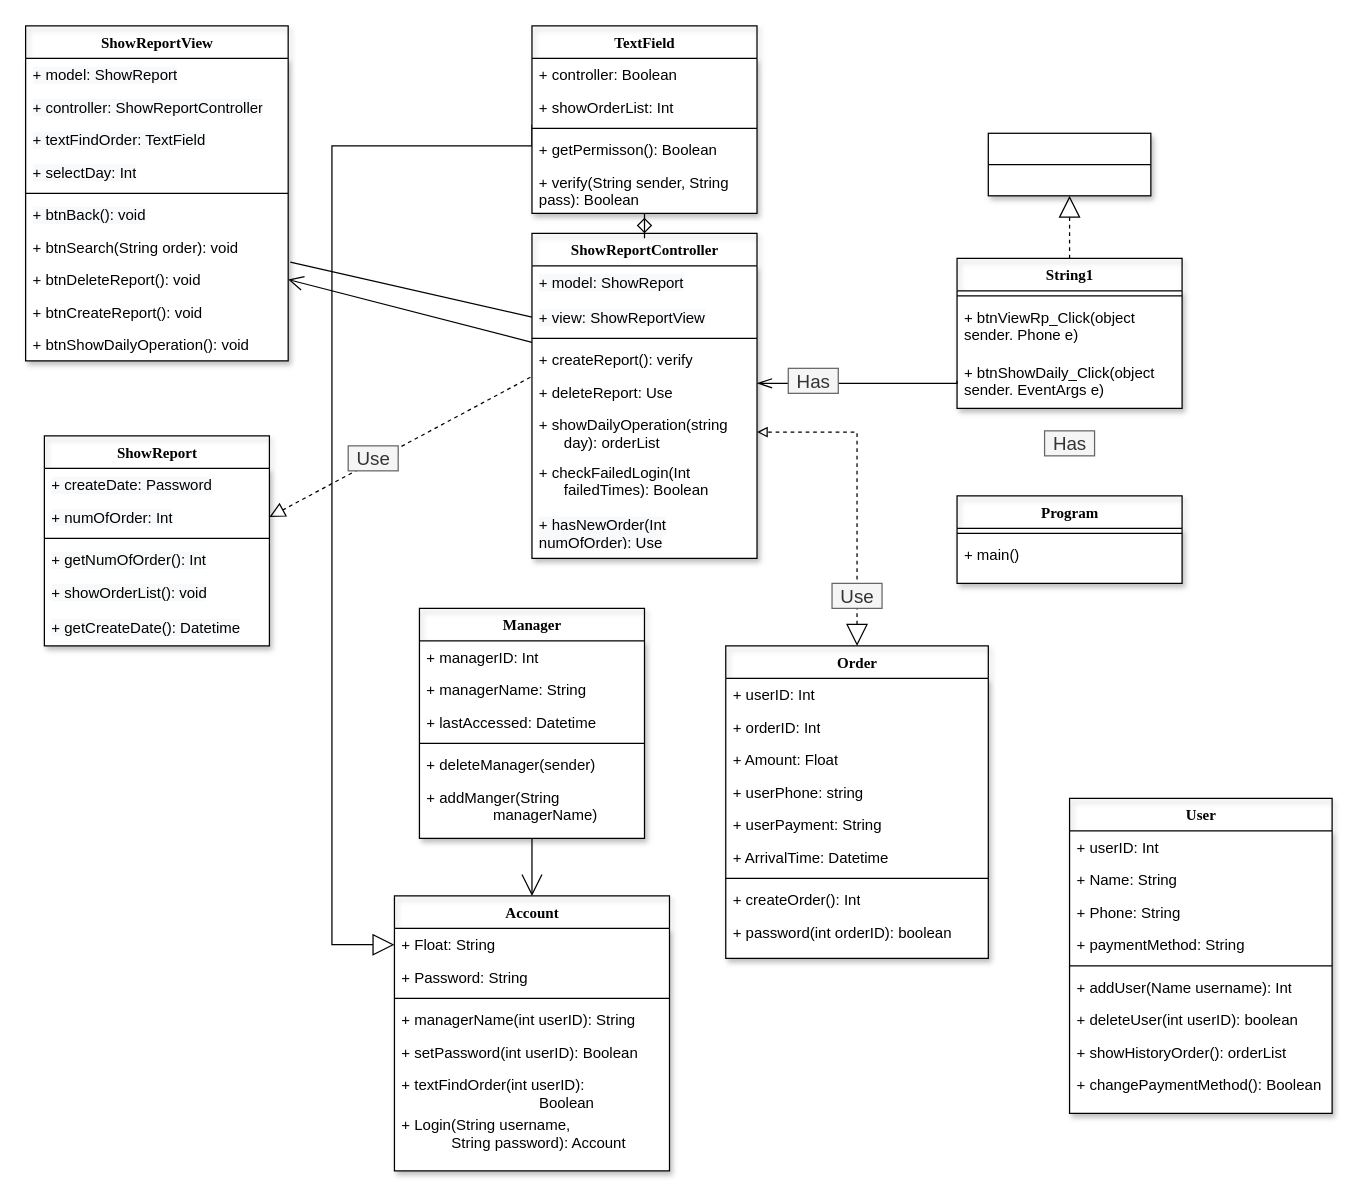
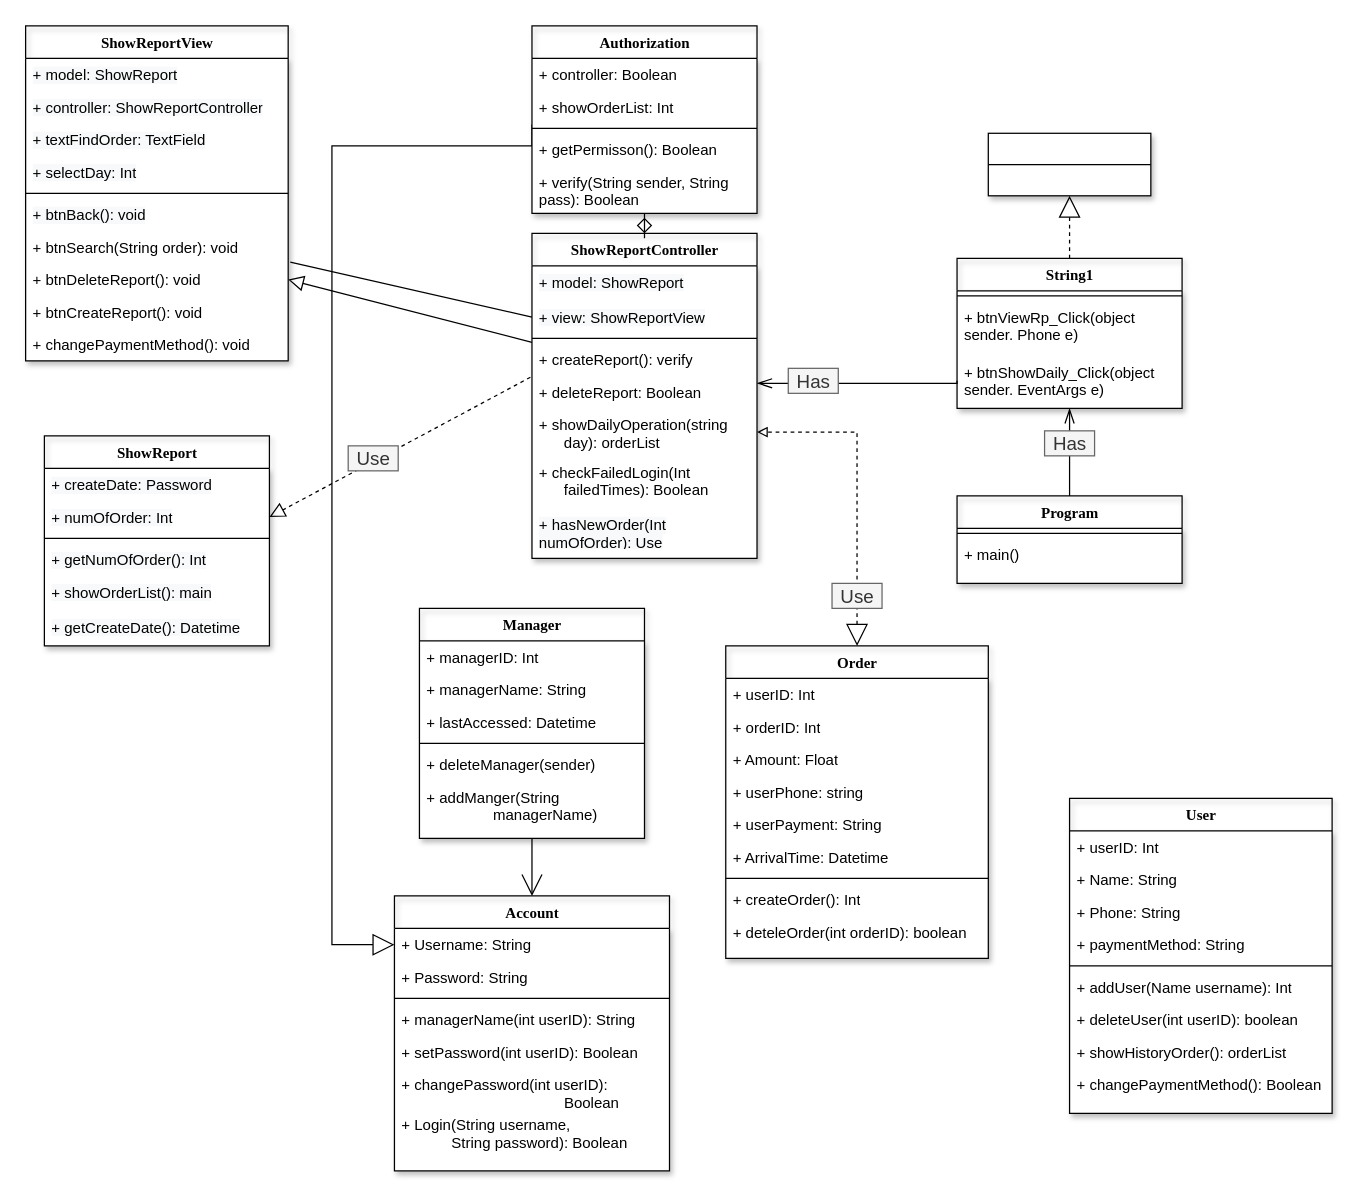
(645, 43) -> (645, 43)
(299, 282) -> (304, 283)
(150, 346) -> (147, 346)
(611, 393) -> (626, 393)
none -> (1069, 473)
(139, 593) -> (139, 593)
(856, 933) -> (858, 942)
(455, 946) -> (470, 946)
(533, 1104) -> (533, 1104)
(533, 1144) -> (533, 1144)
